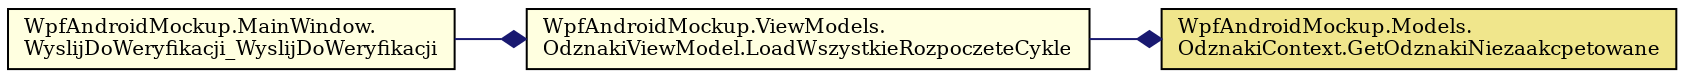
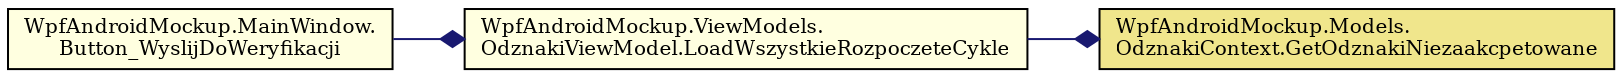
(231, 39) -> (200, 39)
